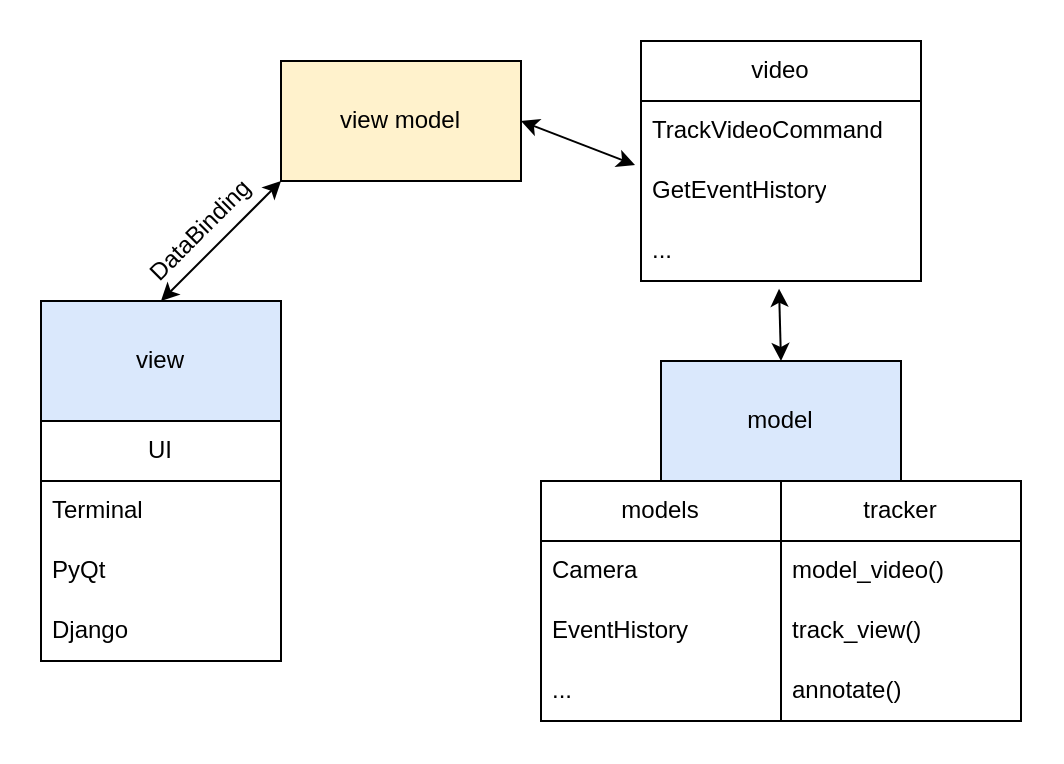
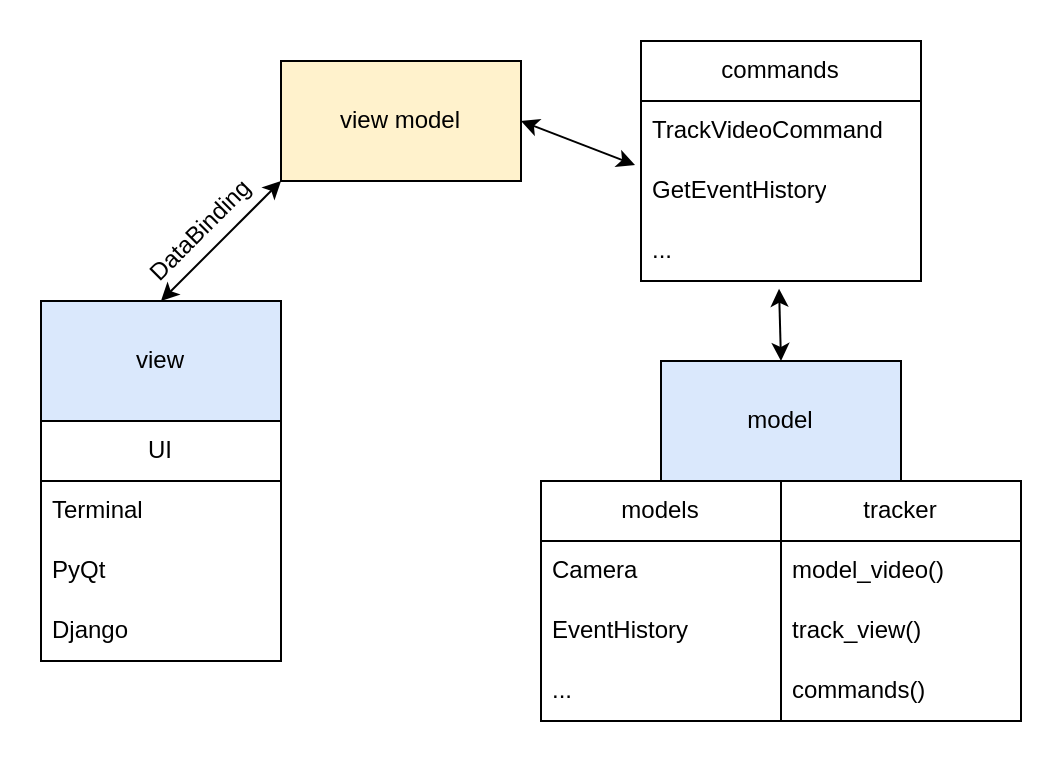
(781, 71) -> (781, 71)
(860, 691) -> (860, 691)
